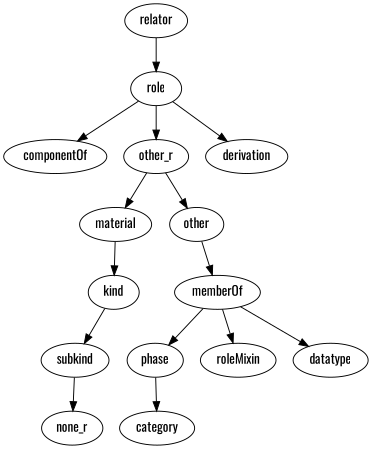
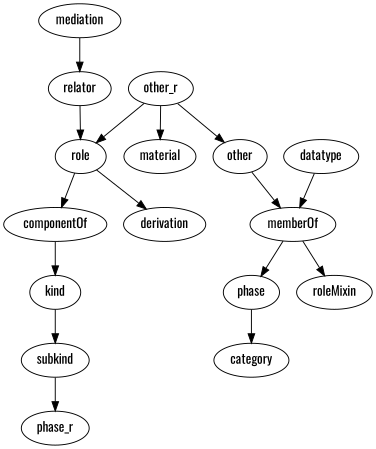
none -> (80, 21)
(156, 118) -> (124, 120)
(115, 254) -> (55, 254)
(271, 324) -> (309, 186)
(72, 428) -> (55, 428)
